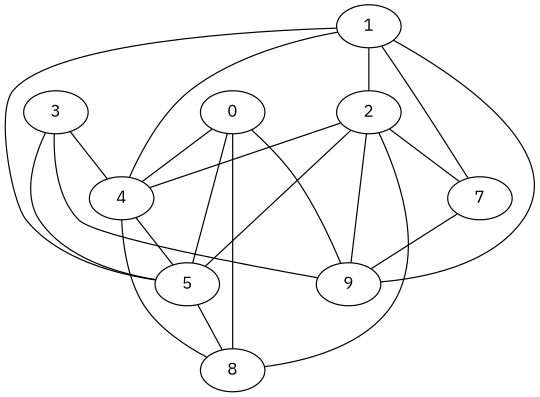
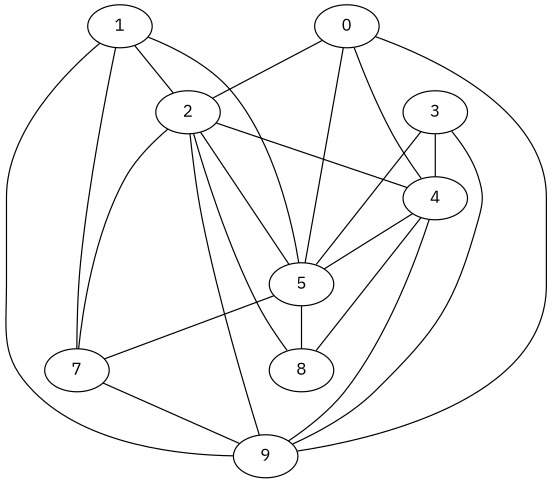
(212, 76) -> (377, 343)
(233, 231) -> (268, 69)
none -> (189, 327)
